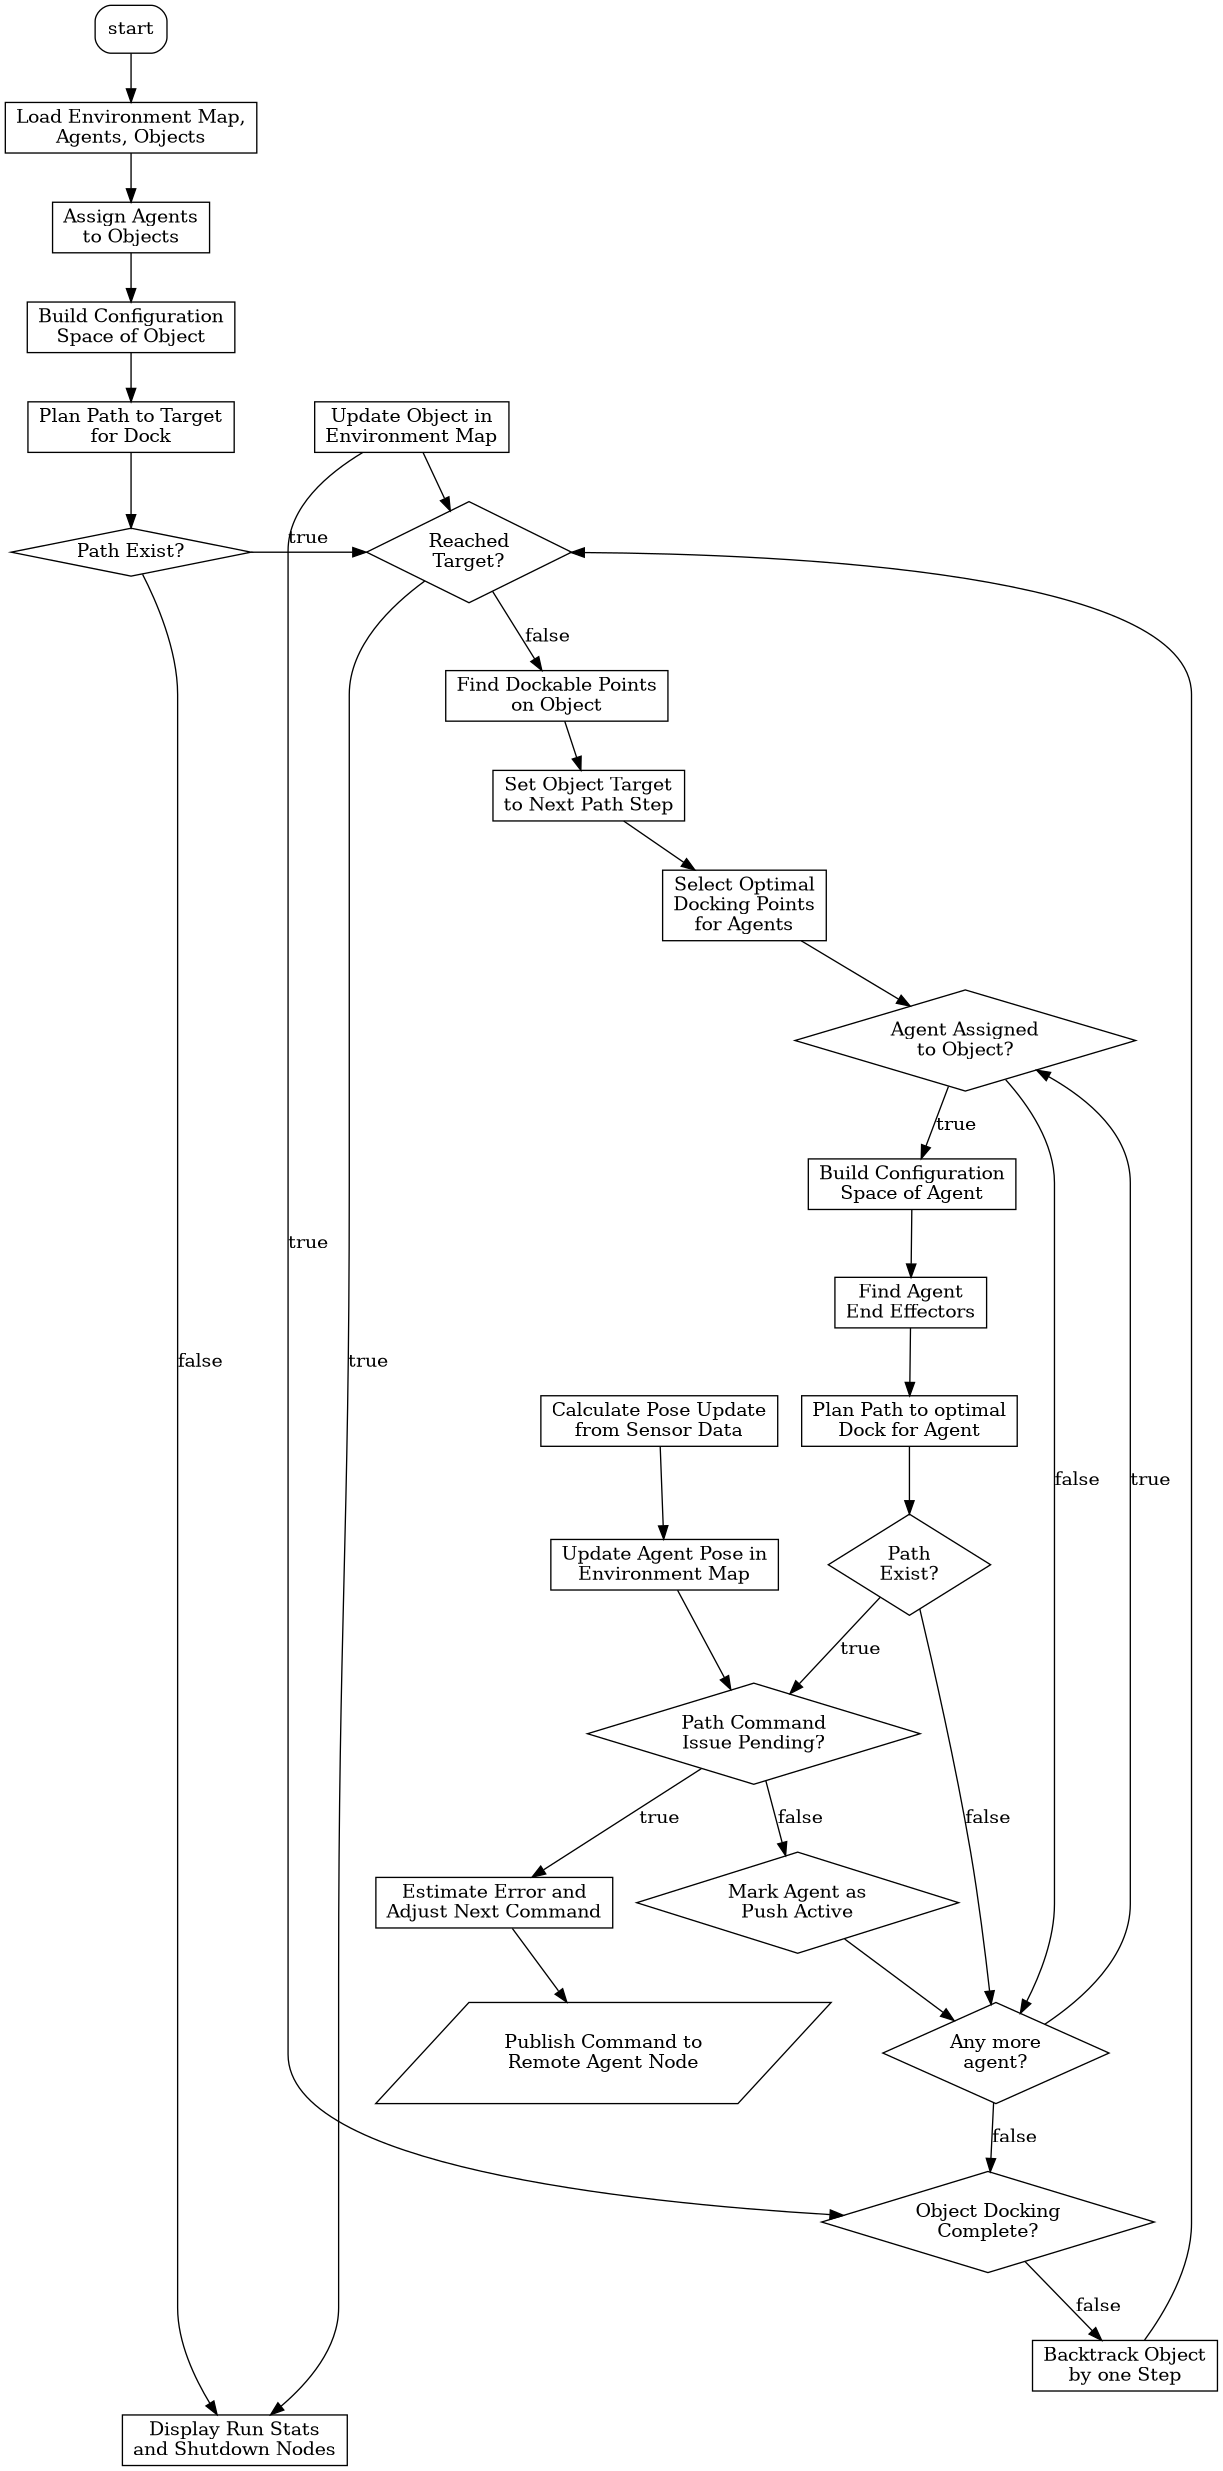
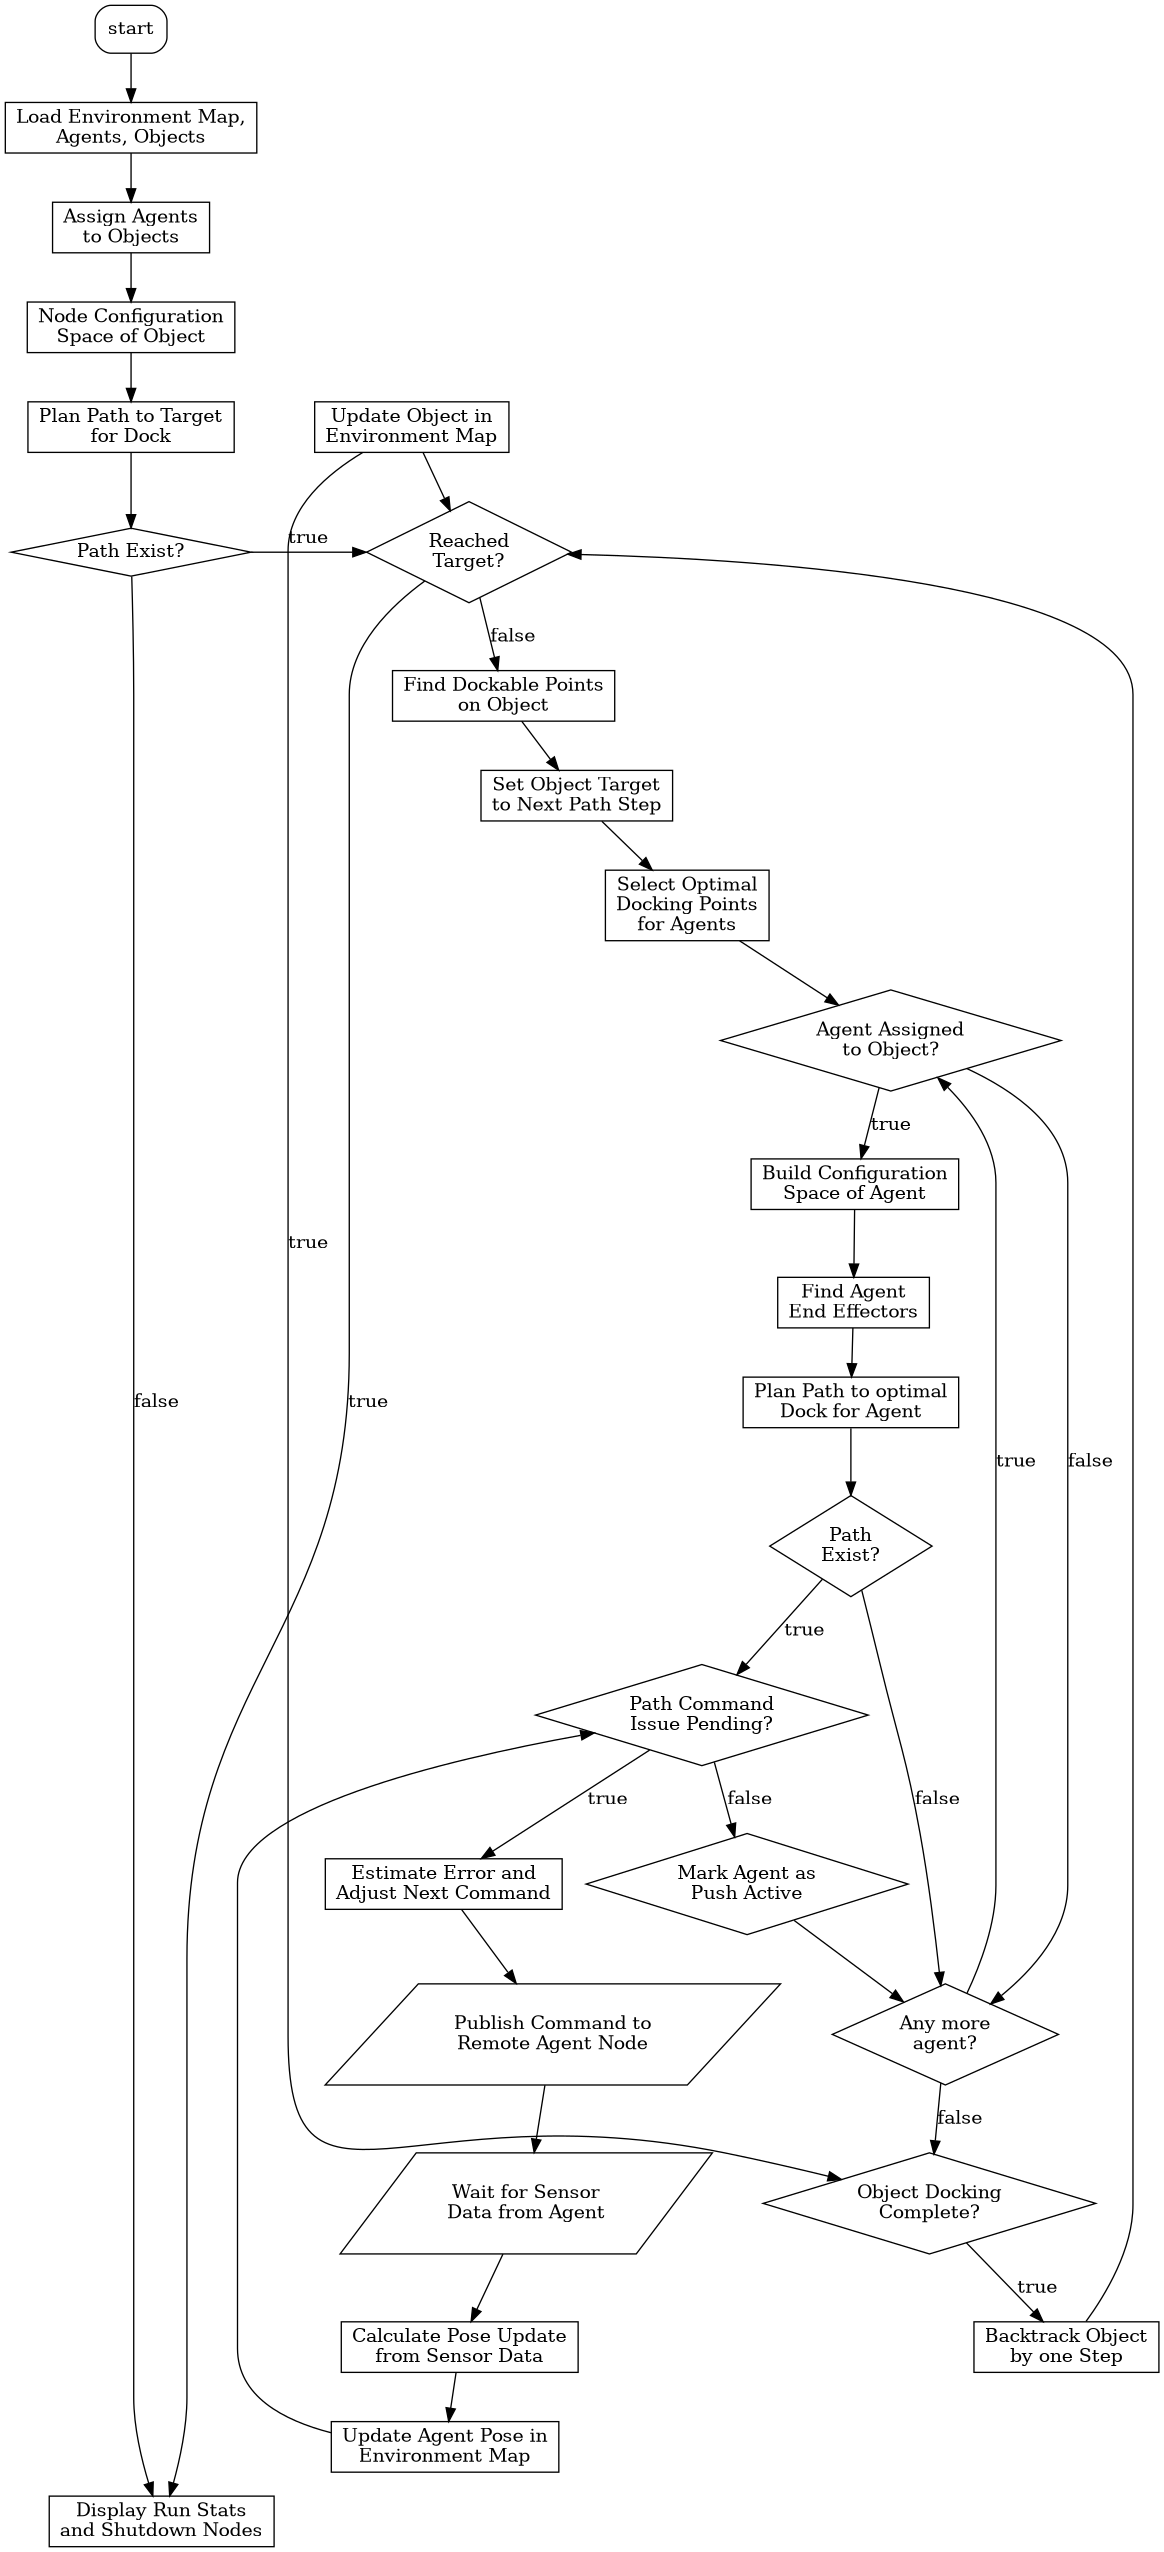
(131, 327) -> (131, 327)
none -> (526, 2203)
(1098, 2307) -> (1038, 2288)
